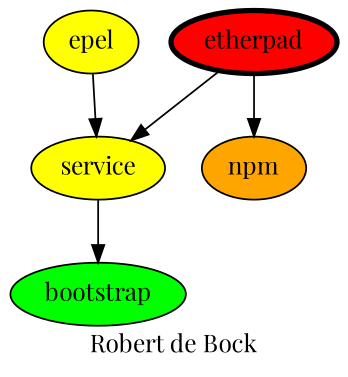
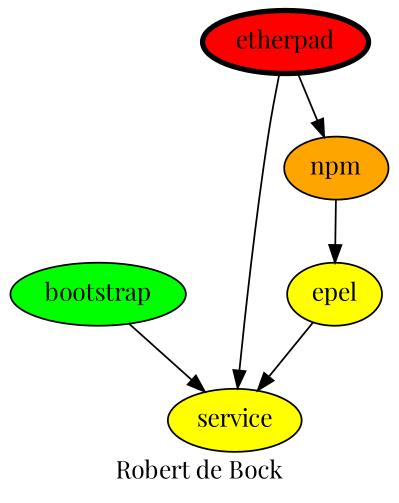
(98, 223) -> (160, 352)
none -> (336, 223)
